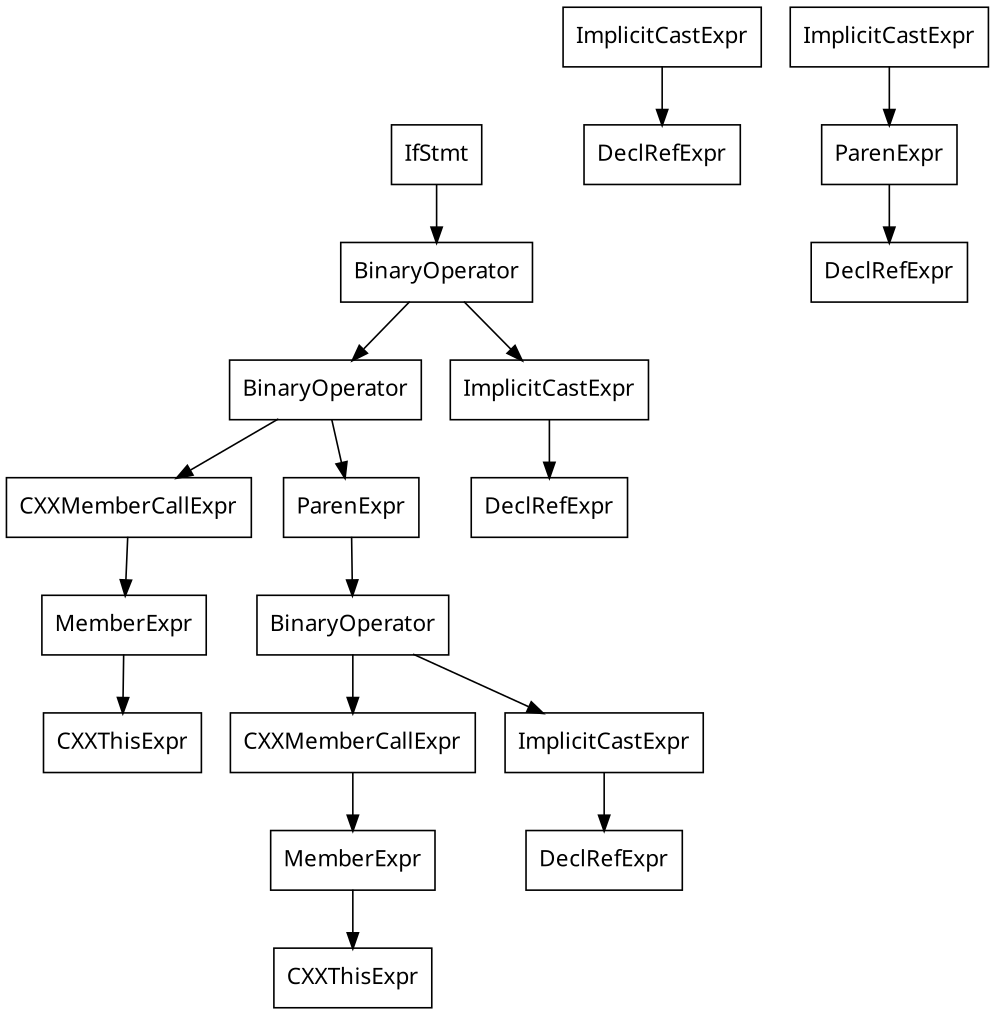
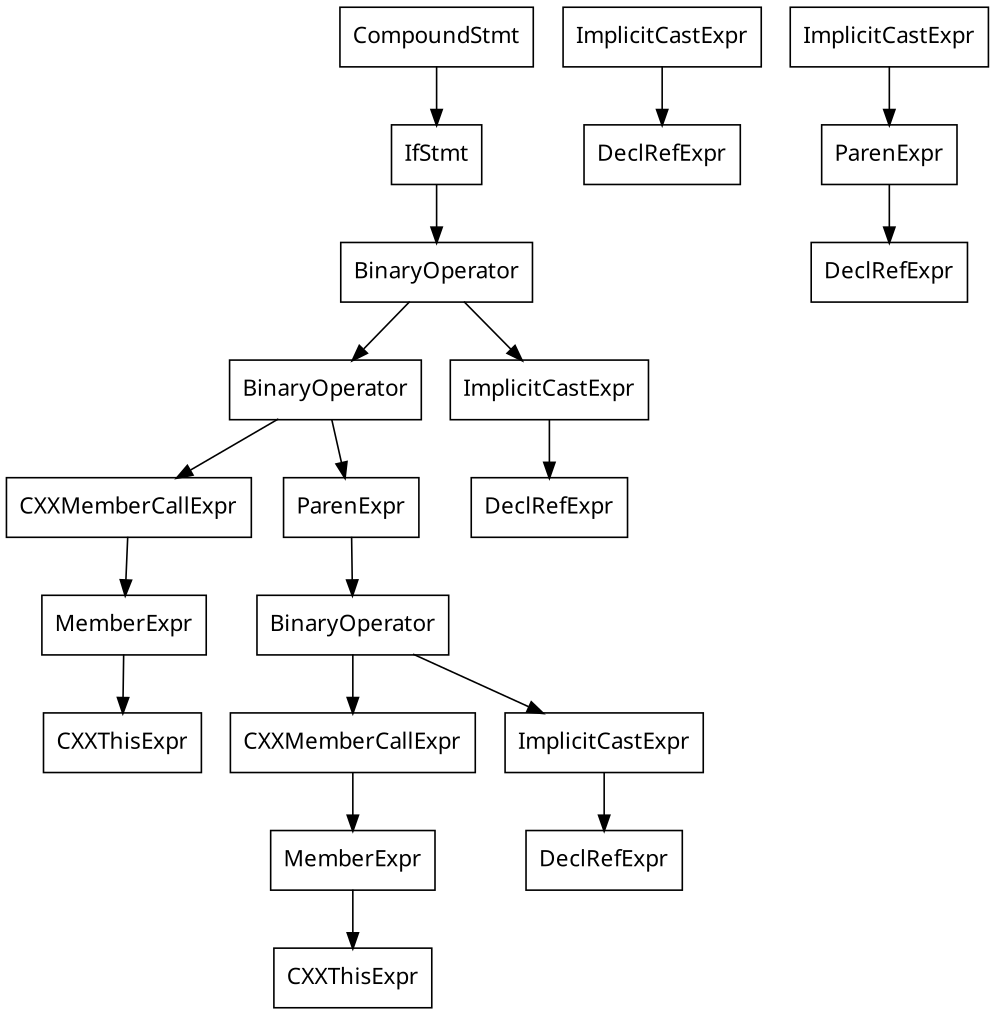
none -> (437, 37)
